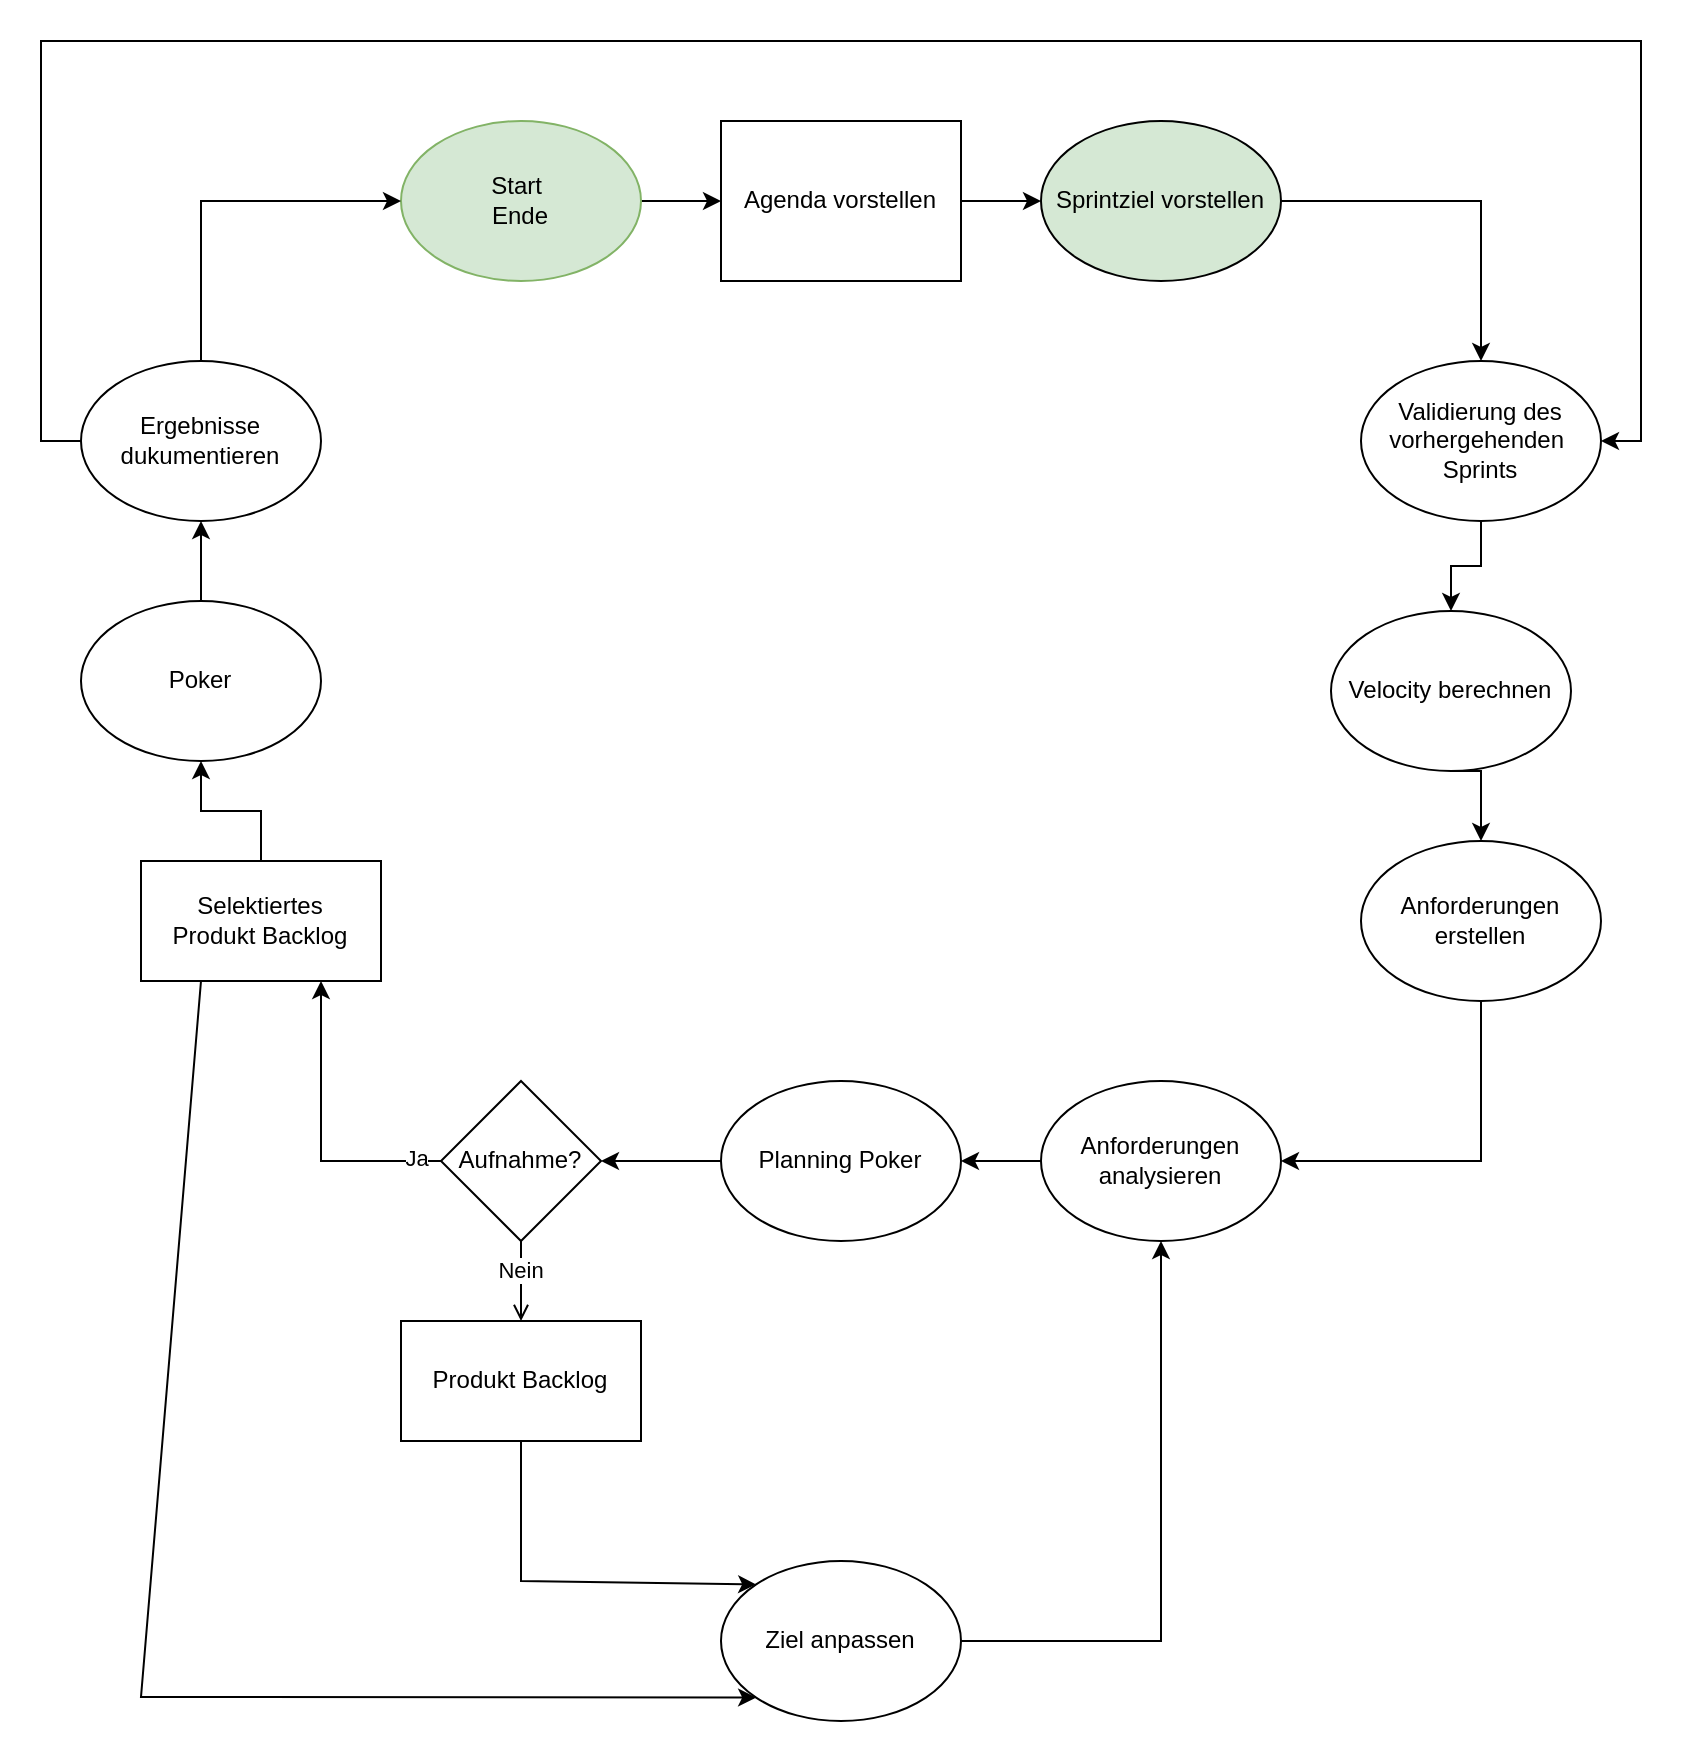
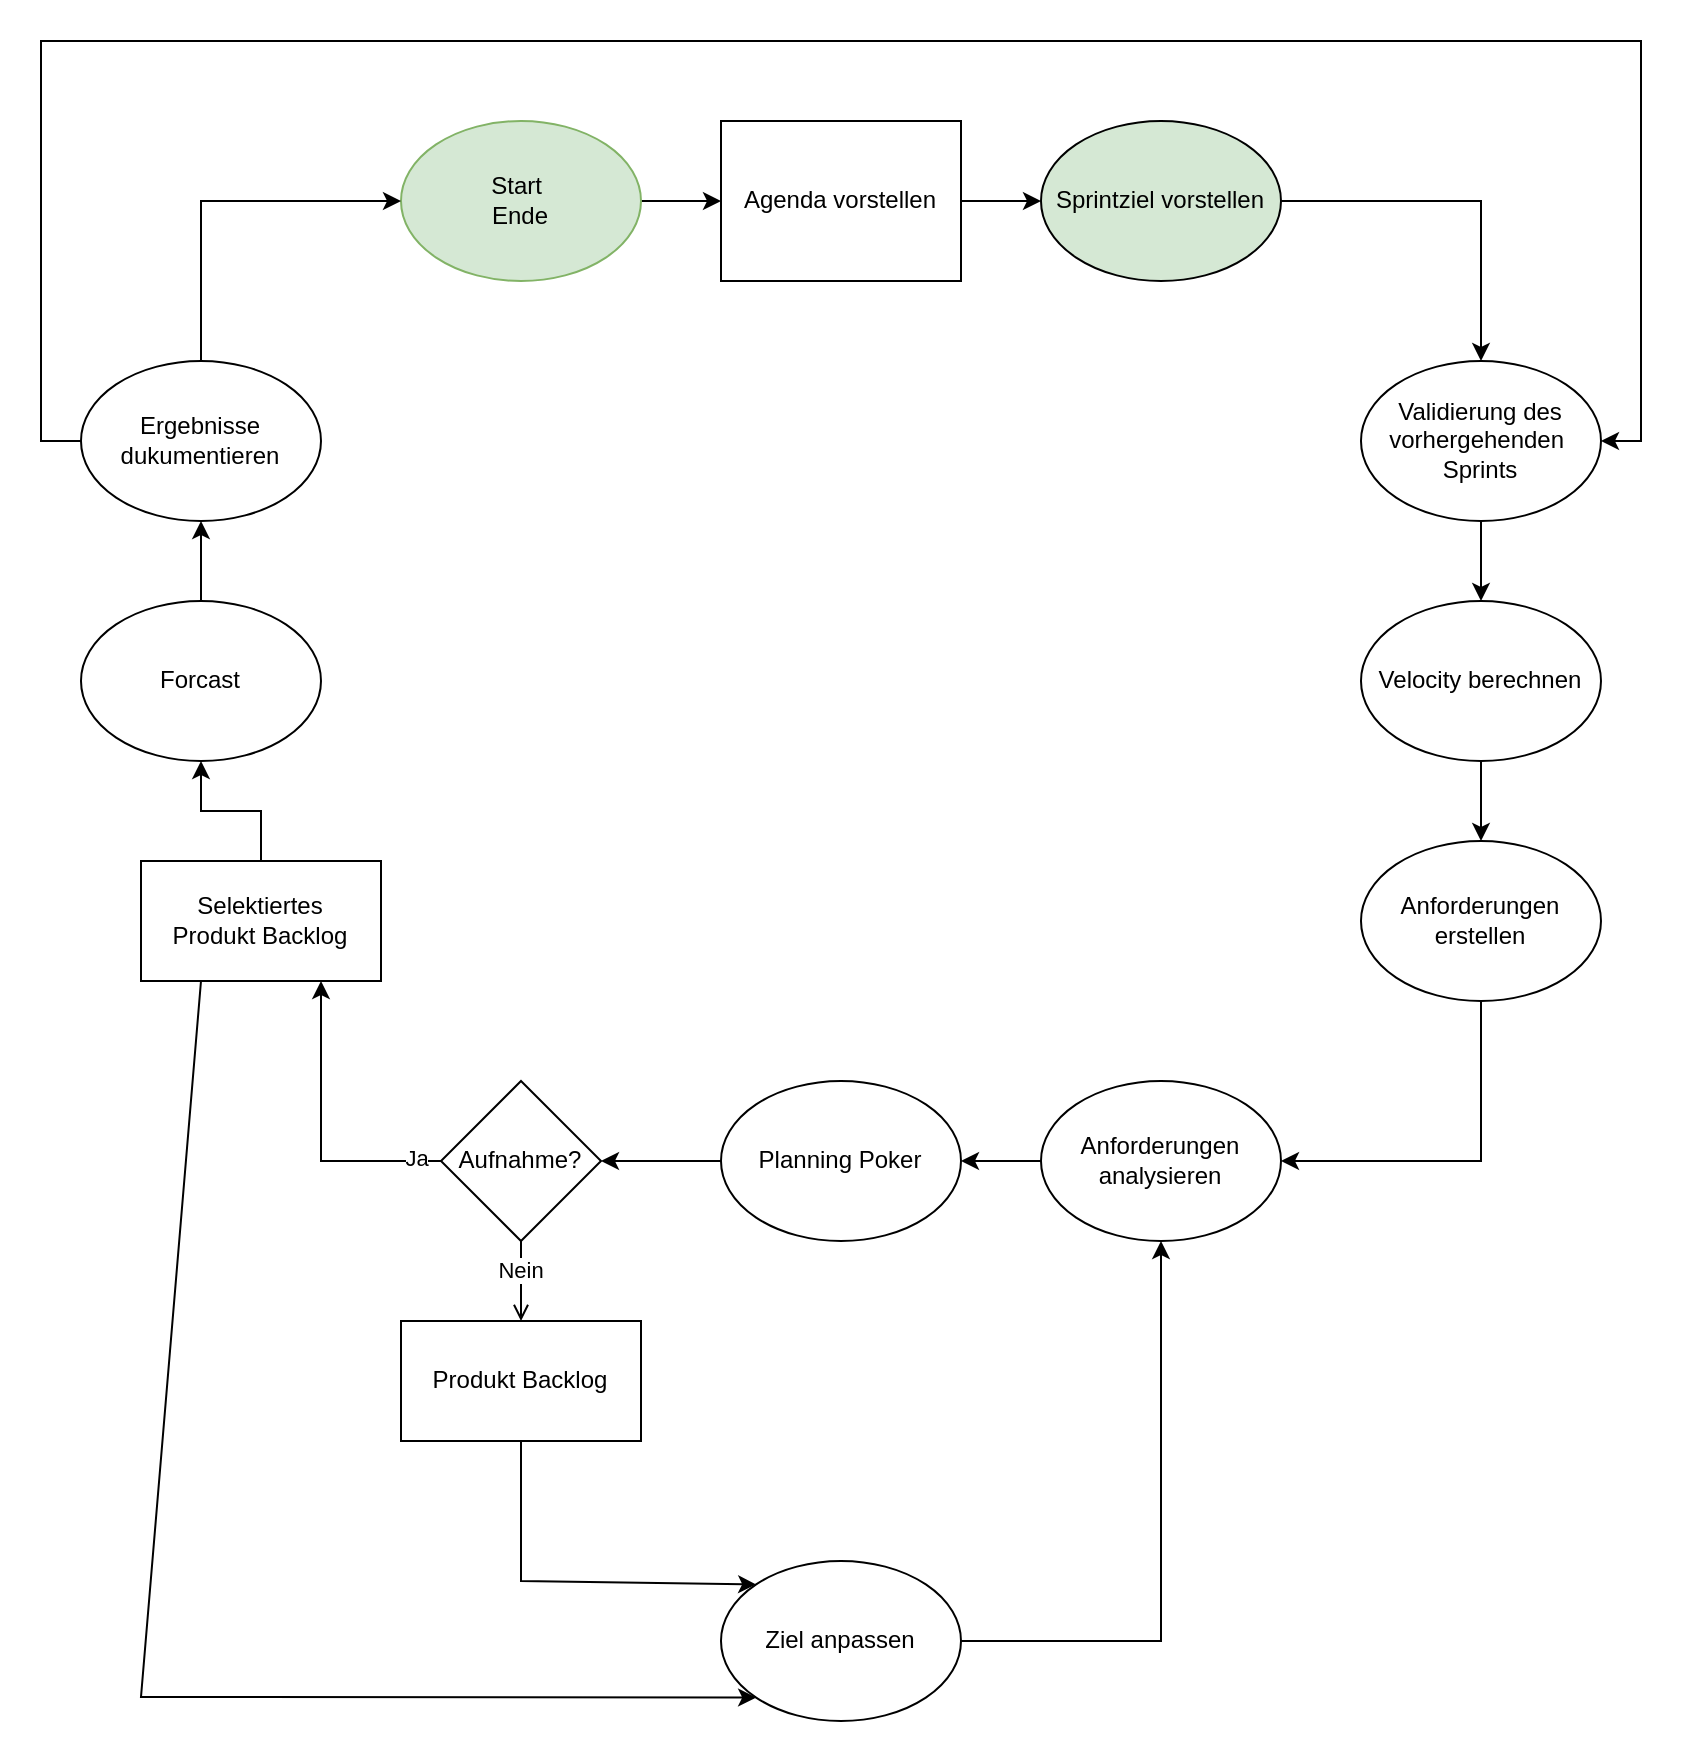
(201, 681) -> (201, 681)
(1451, 691) -> (1481, 681)
